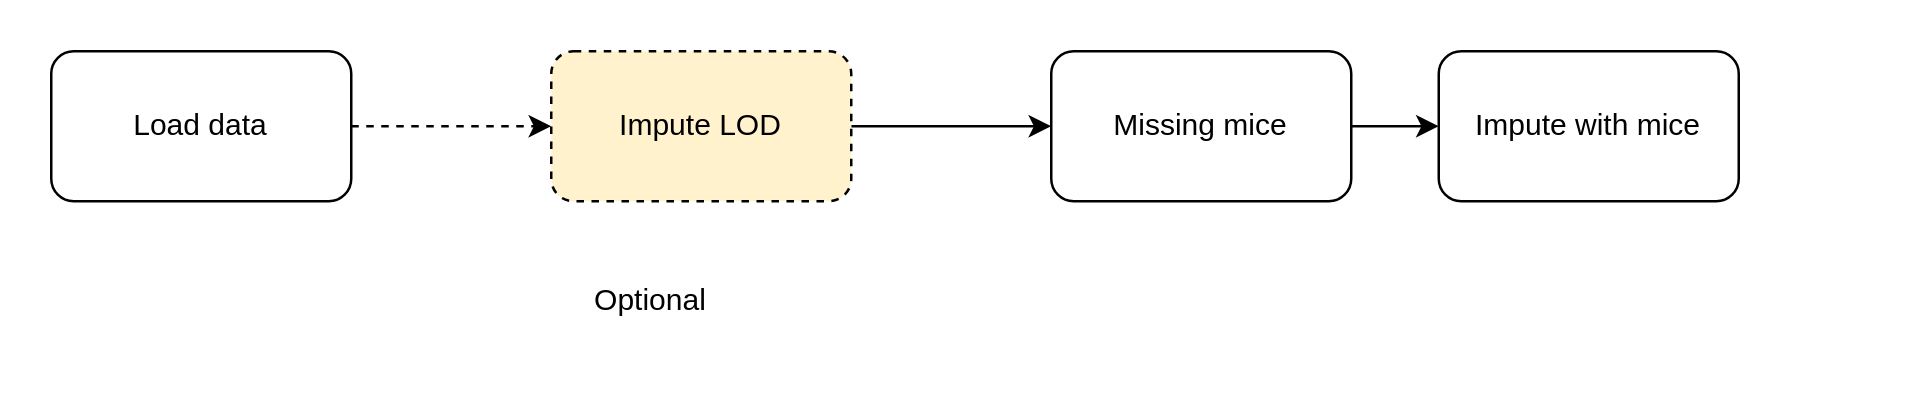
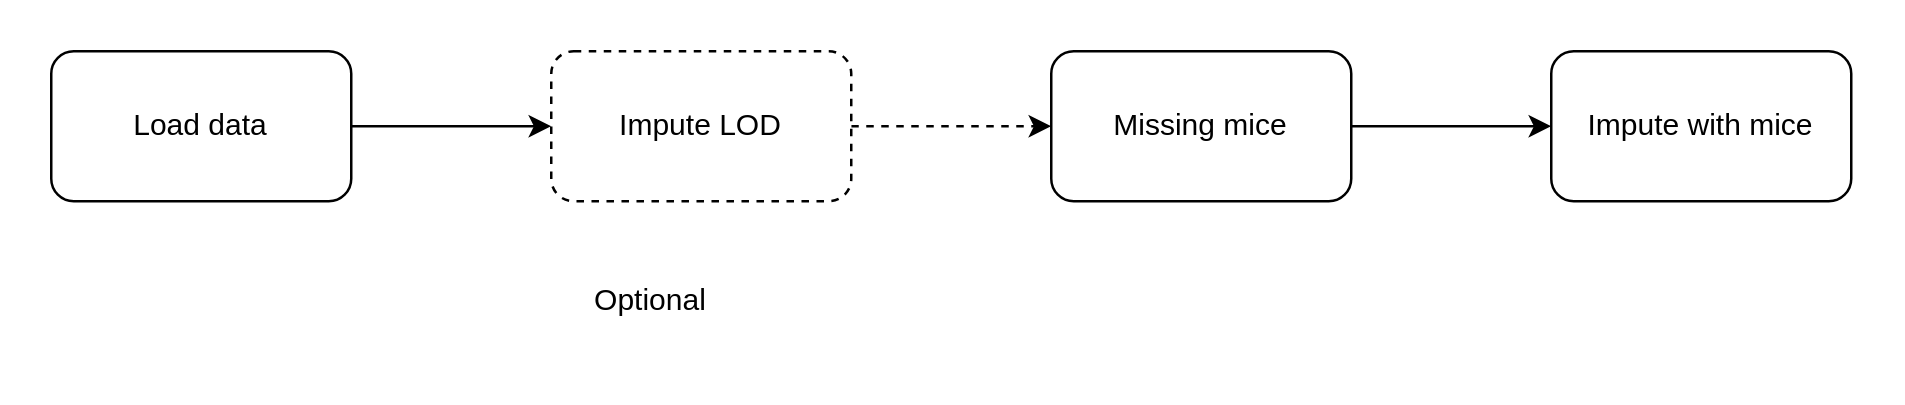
(442, 126) -> (442, 126)
(701, 126) -> (701, 126)
(942, 126) -> (942, 126)
(1589, 126) -> (1701, 126)
